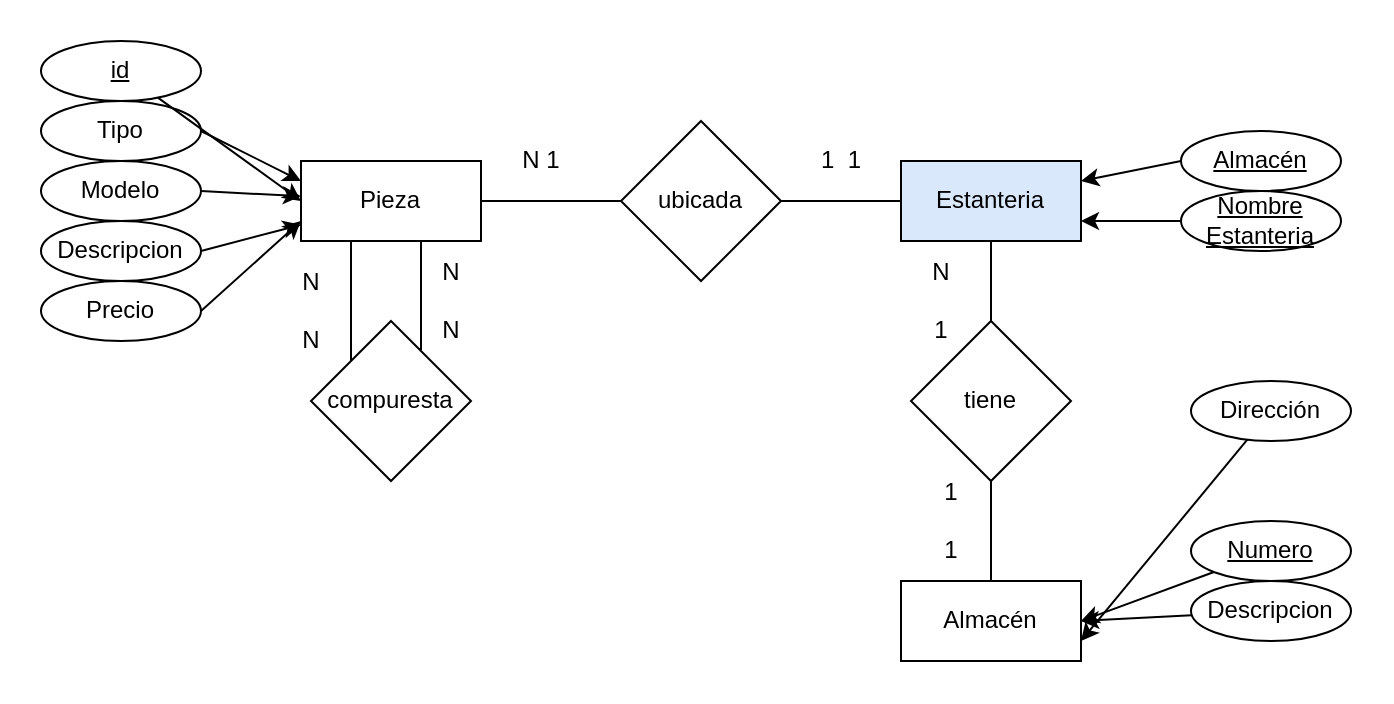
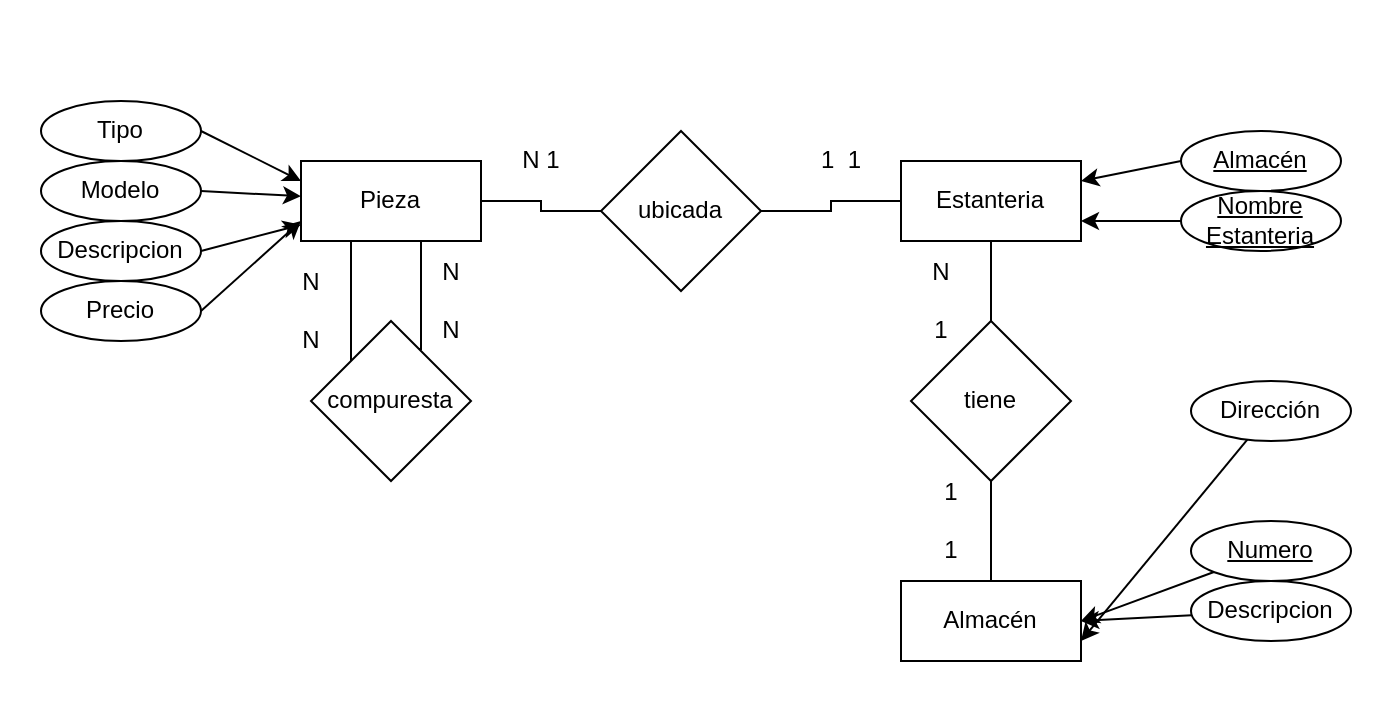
(121, 71) -> none
(258, 170) -> none
(701, 201) -> (681, 211)
(991, 201) -> (991, 201)
